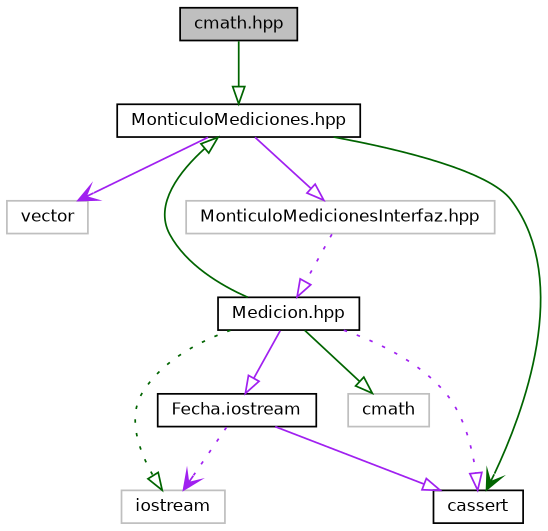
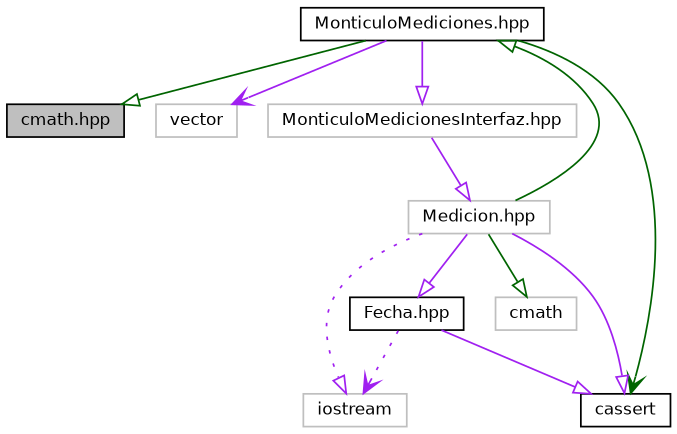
(239, 64) -> (252, 70)
(319, 258) -> (446, 162)
(289, 314) -> (479, 217)
(434, 381) -> (587, 289)
(149, 383) -> (342, 286)
(237, 410) -> (407, 314)
